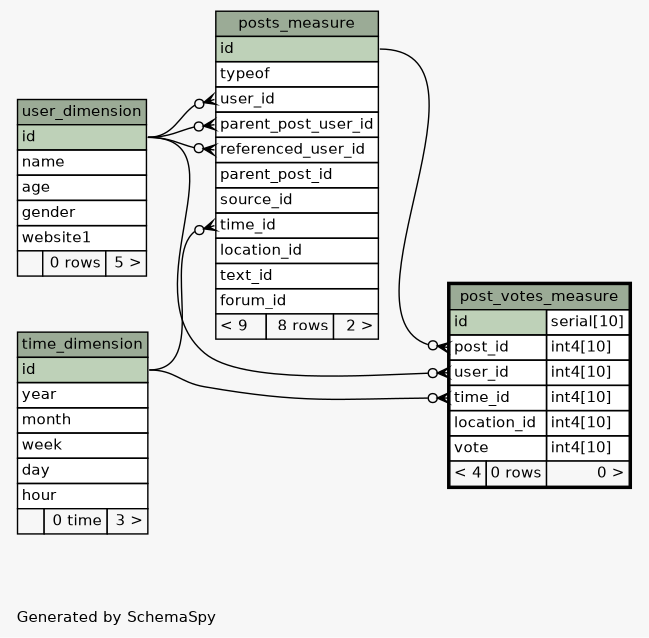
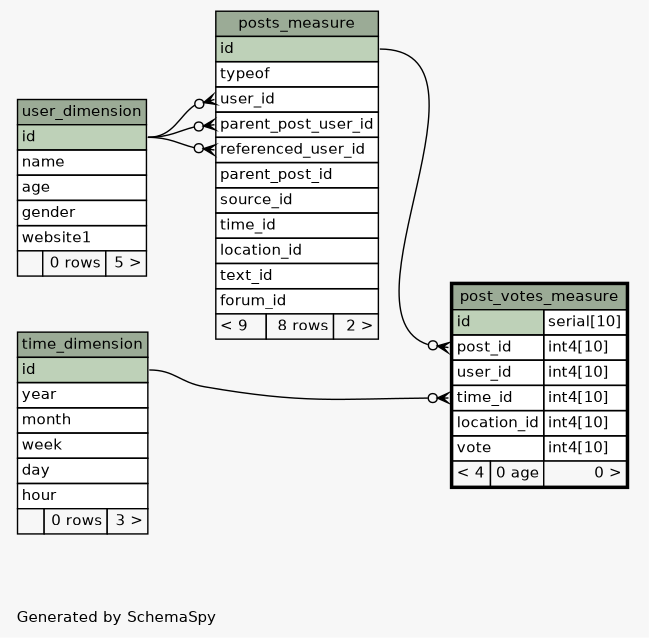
(181, 336) -> none
(198, 344) -> none
(516, 473) -> (518, 473)
(78, 521) -> (77, 521)
